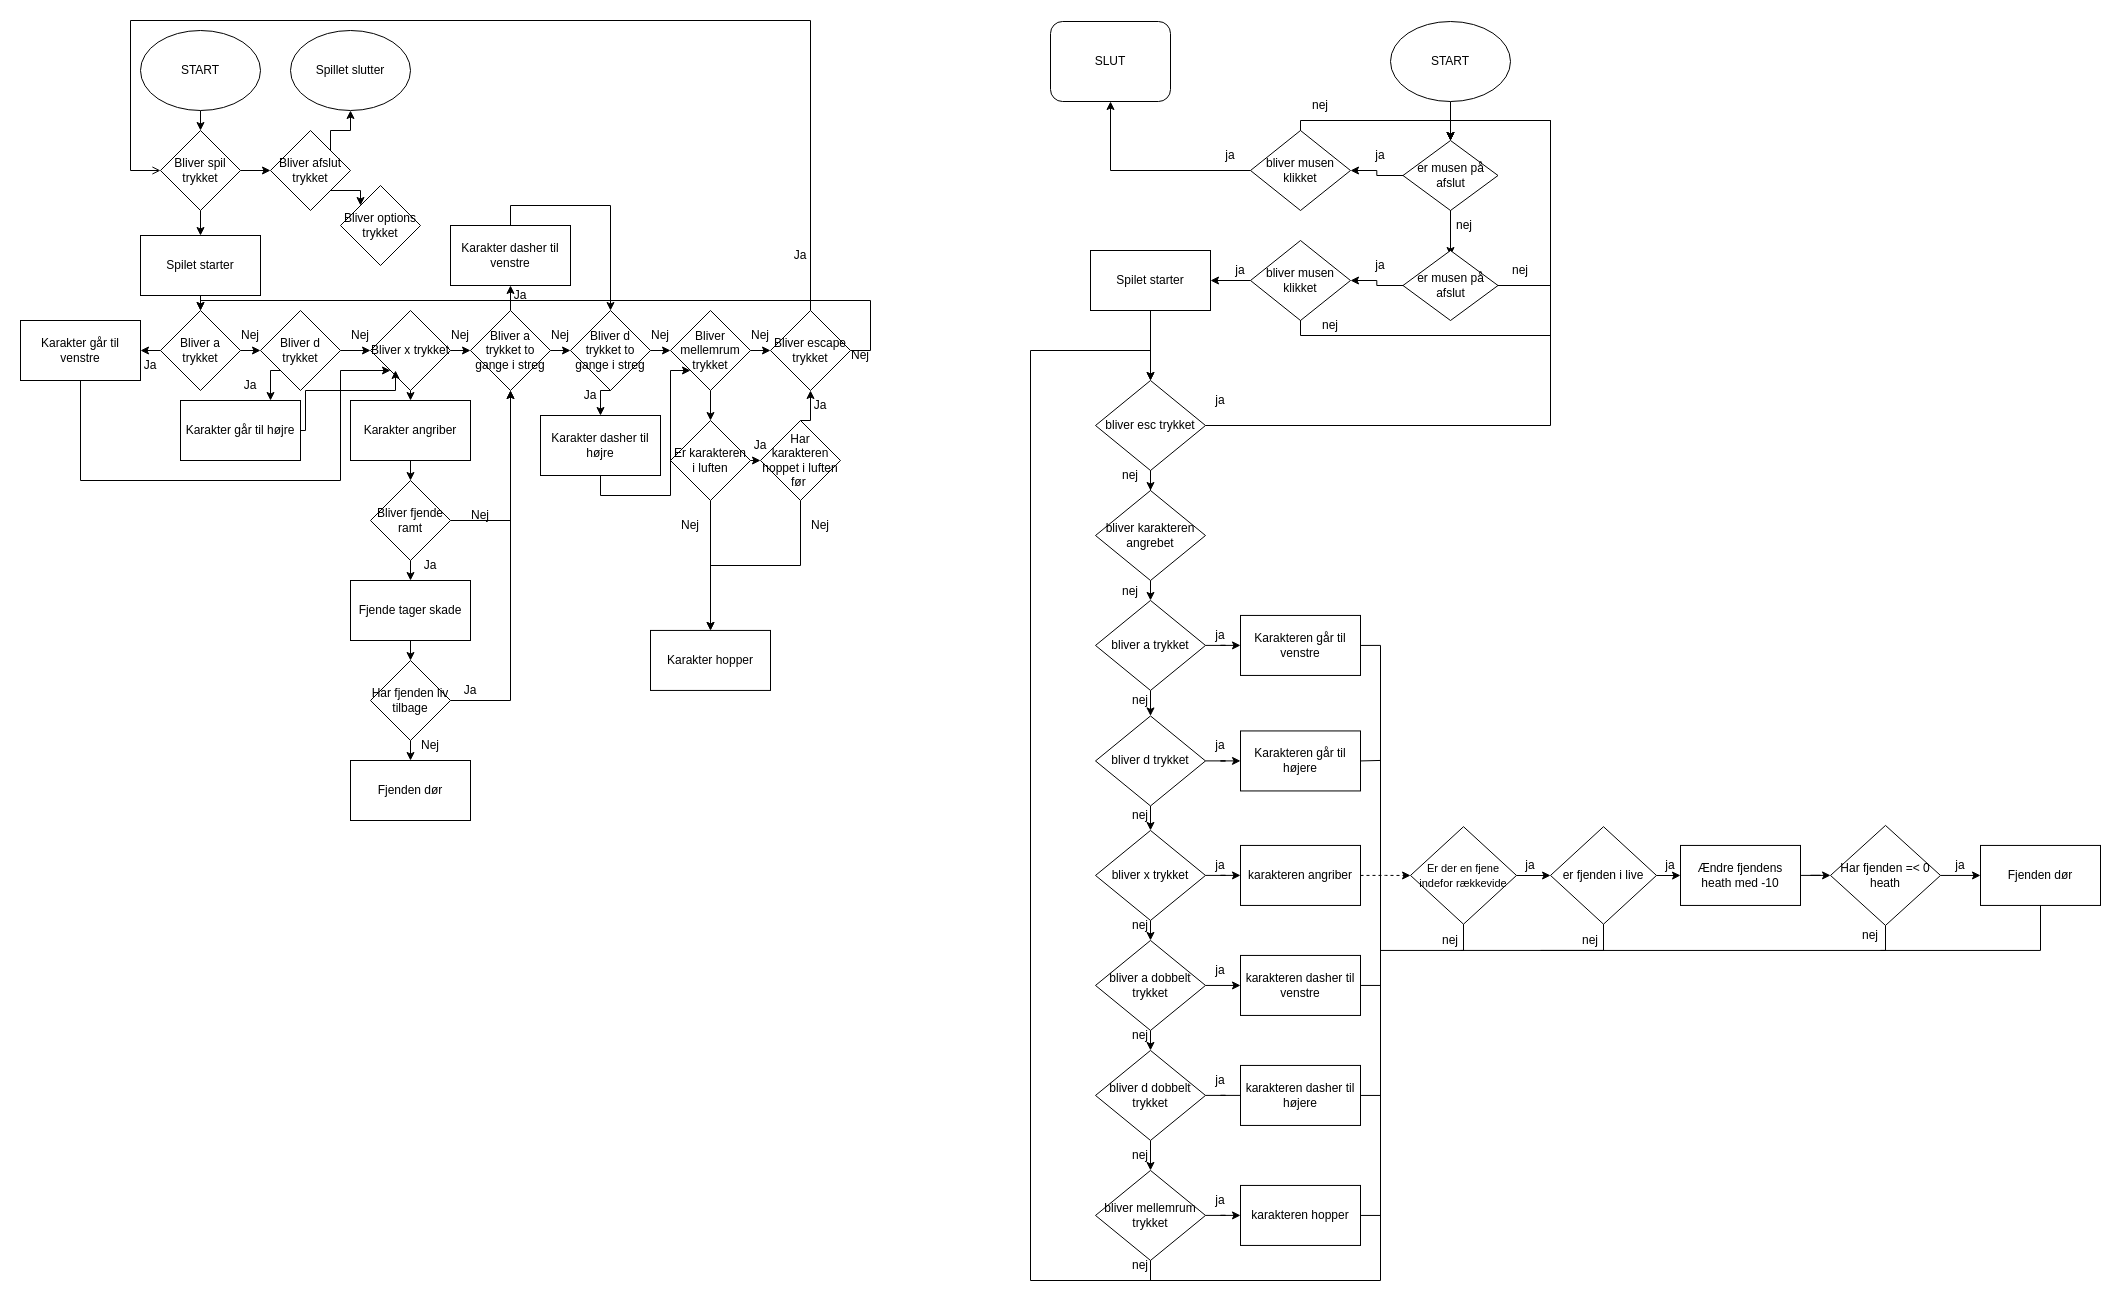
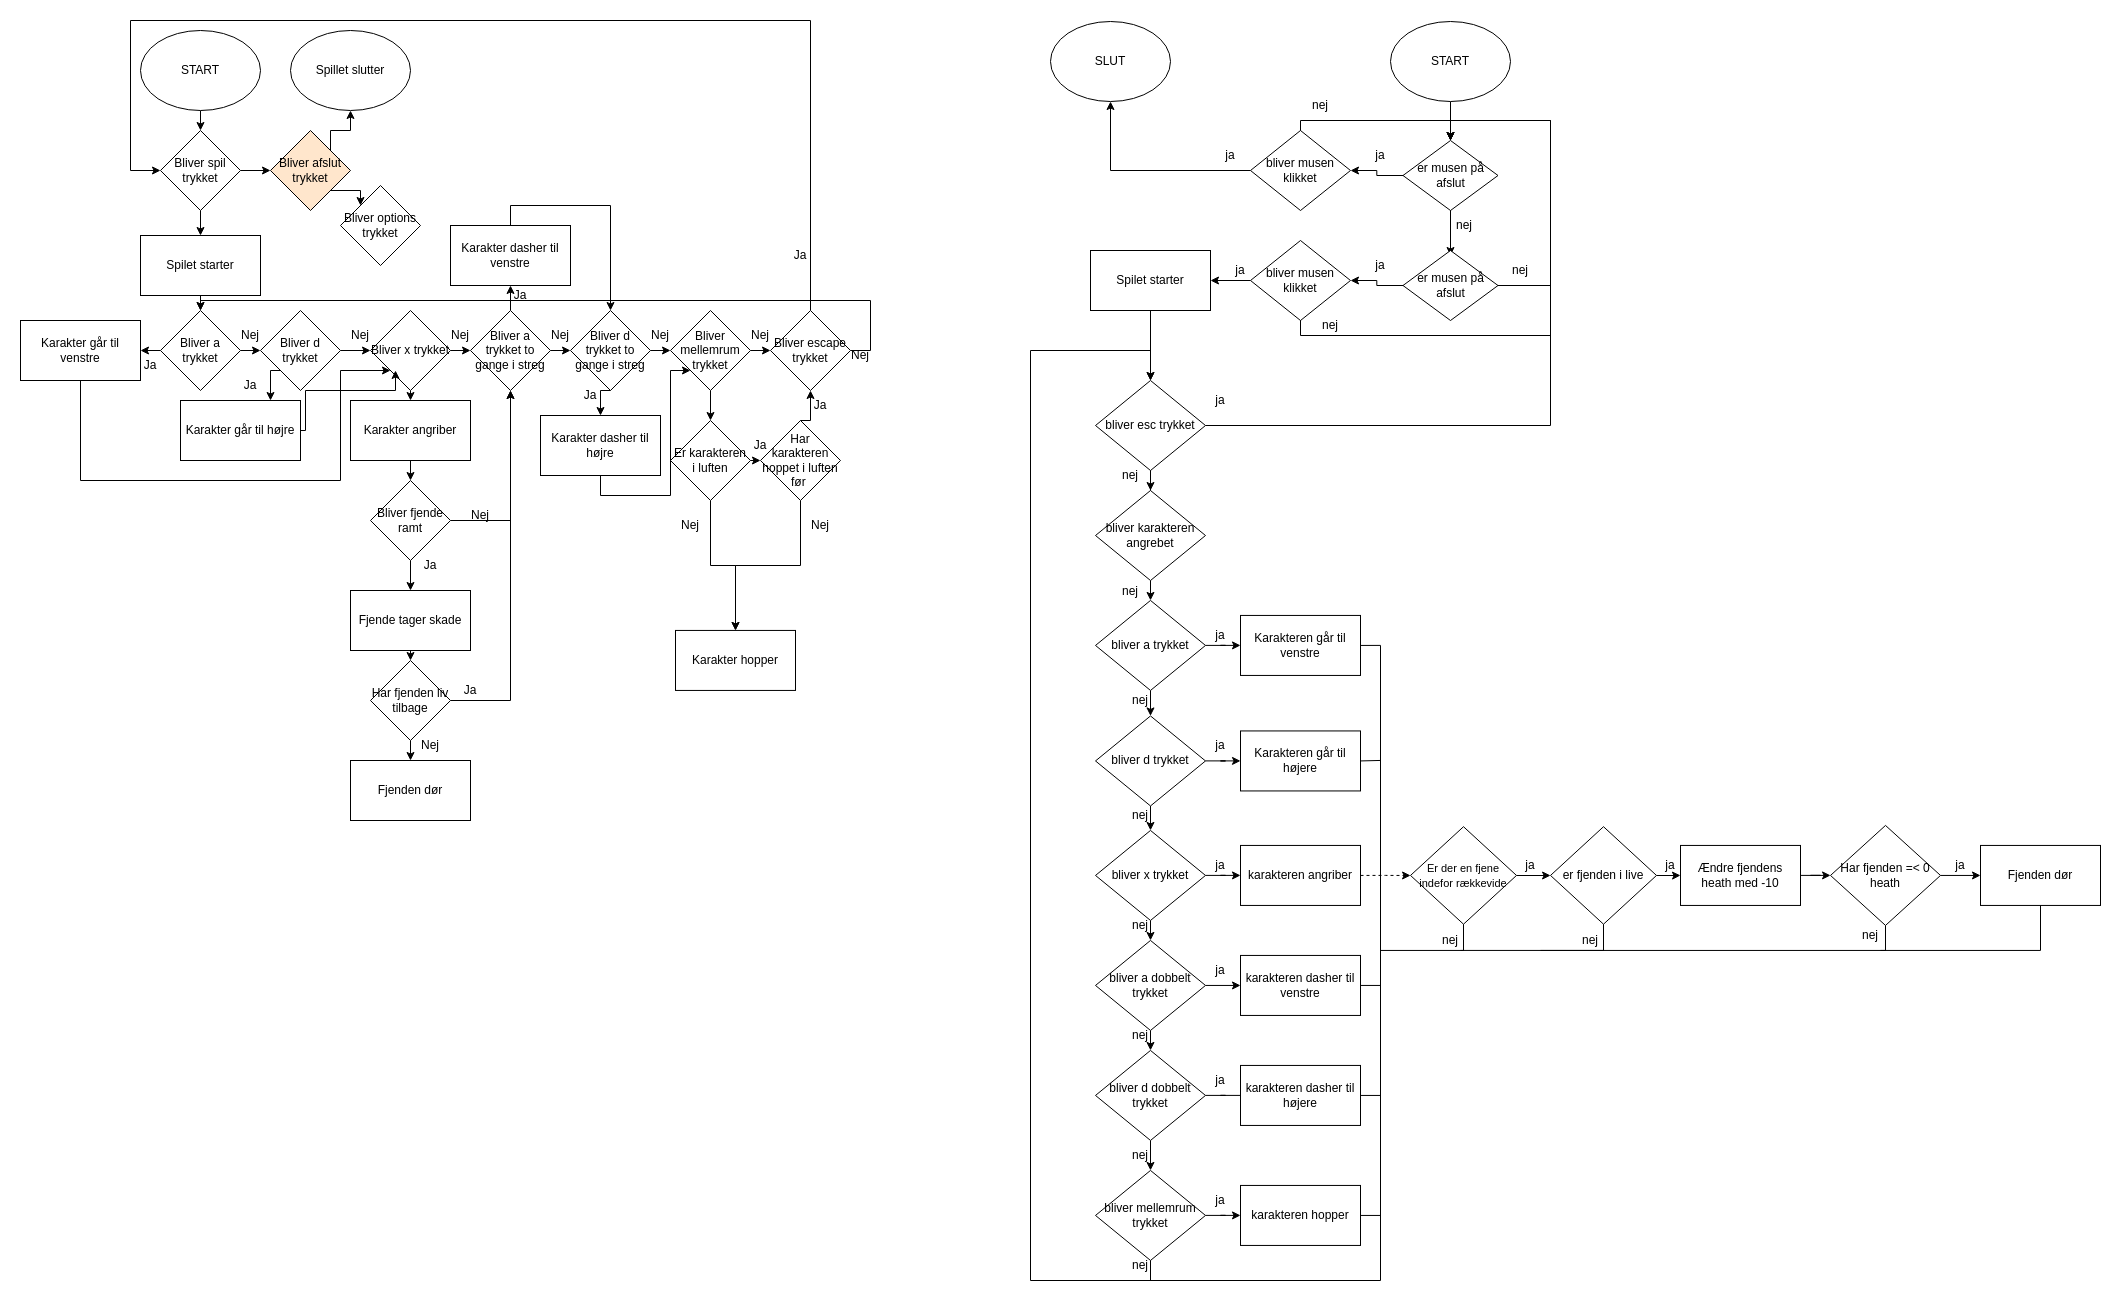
(1111, 62) -> (1111, 62)
(154, 171) -> (152, 171)
(311, 171) -> (311, 171)
(411, 611) -> (411, 621)
(711, 660) -> (736, 660)
